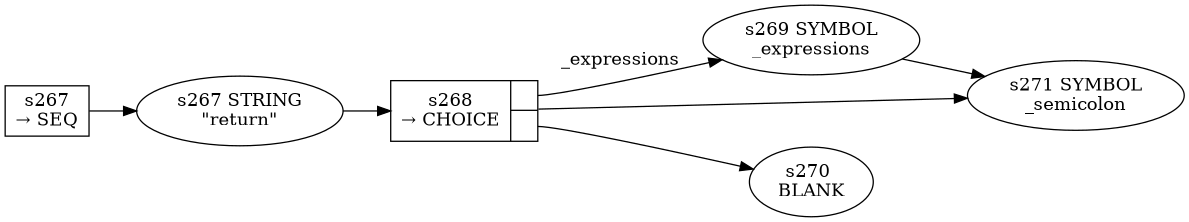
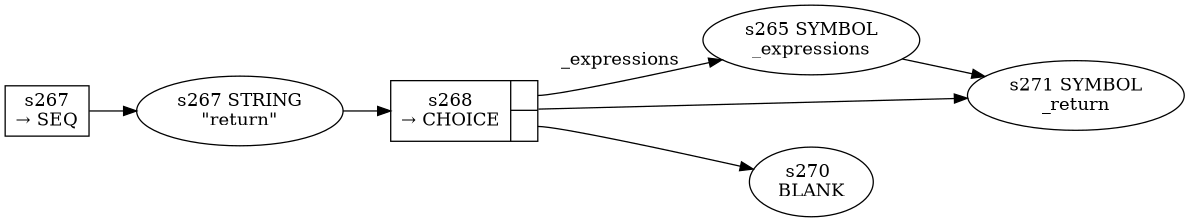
(811, 40) -> (811, 40)
(1076, 95) -> (1076, 95)
